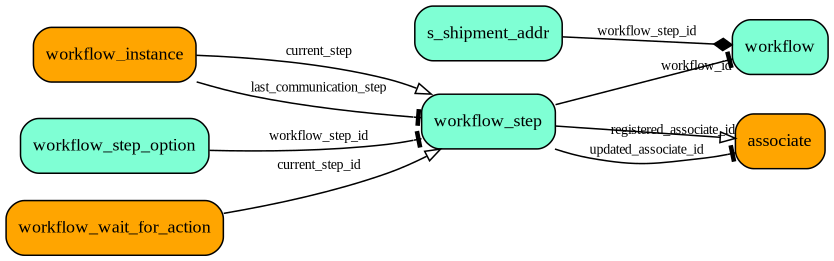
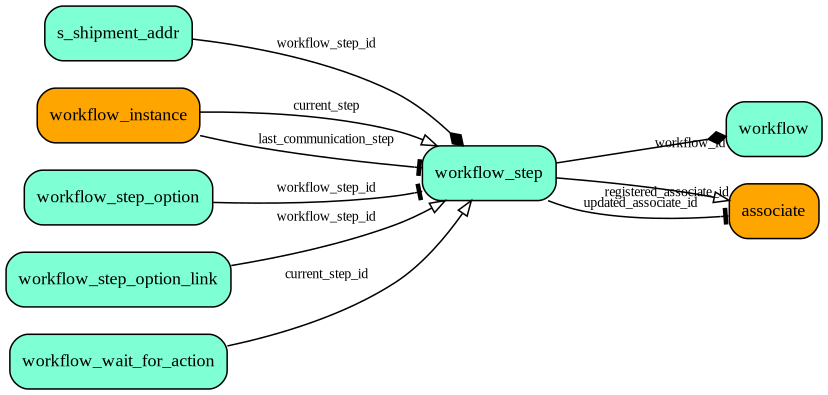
(638, 40) -> (329, 67)
(640, 83) -> (632, 151)
(115, 228) -> (119, 362)
none -> (119, 280)
